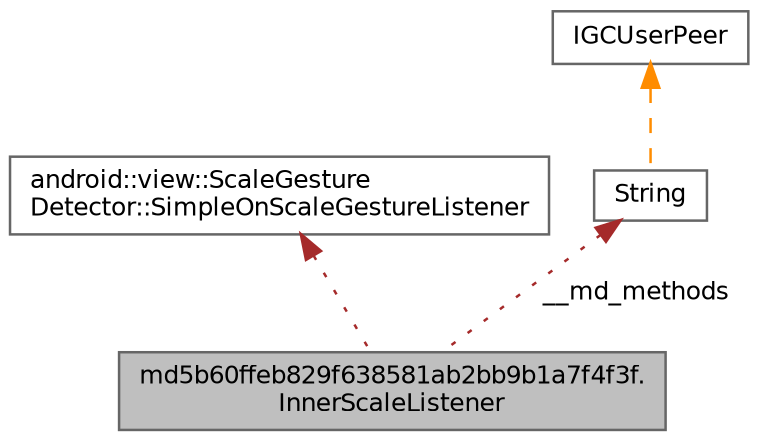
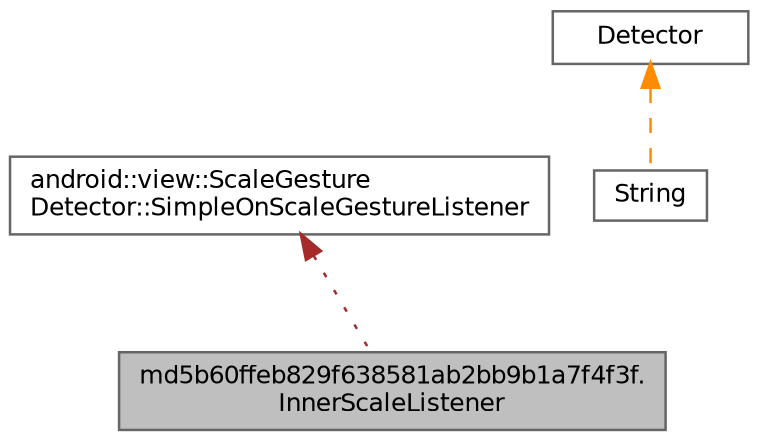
(651, 38) -> (651, 38)
(520, 294) -> none
